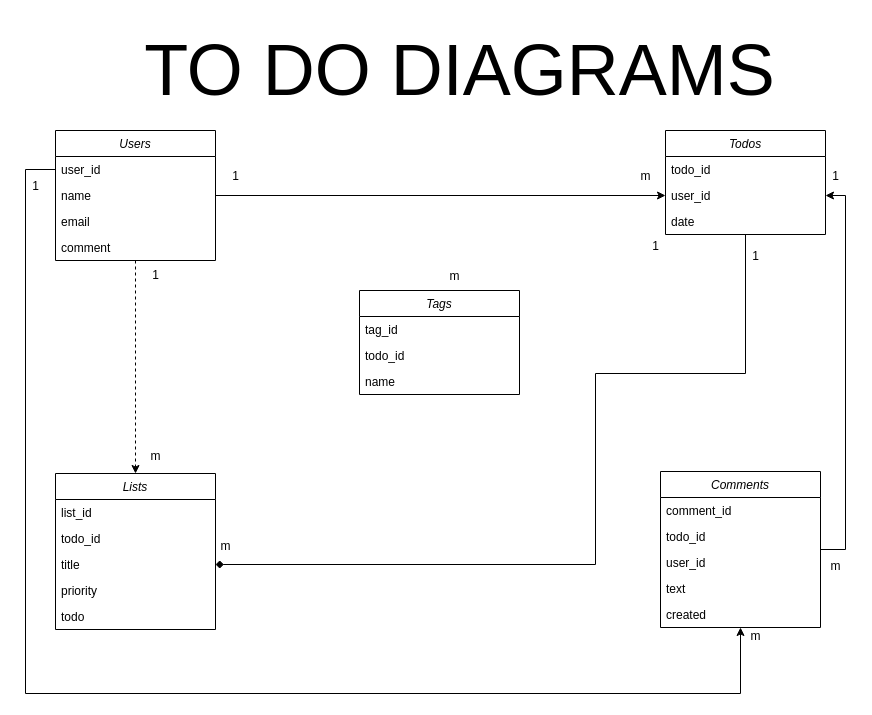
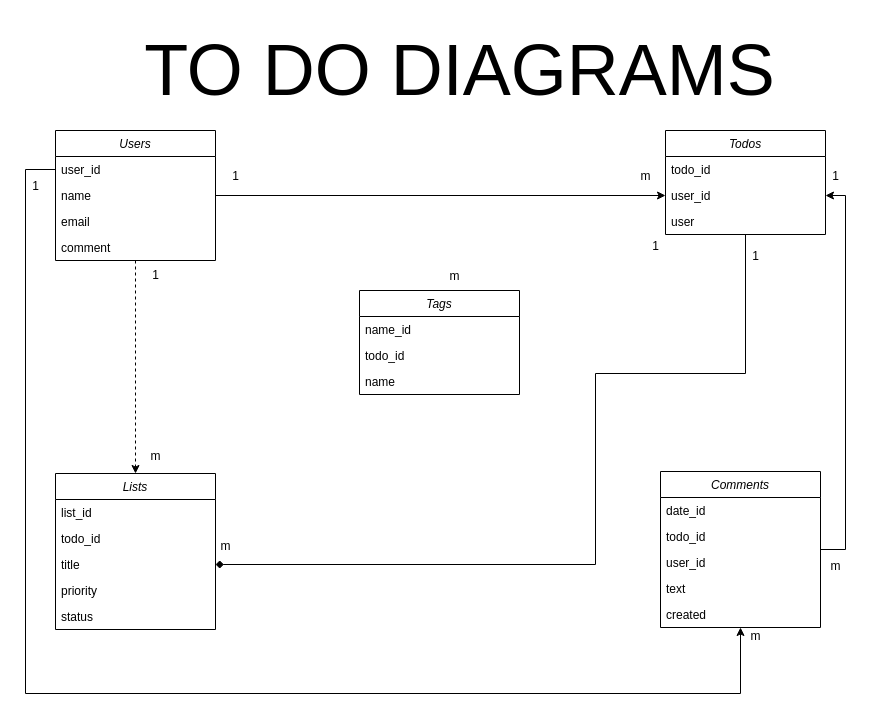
(684, 222) -> (684, 222)
(384, 330) -> (387, 330)
(698, 511) -> (688, 511)
(74, 617) -> (81, 617)
